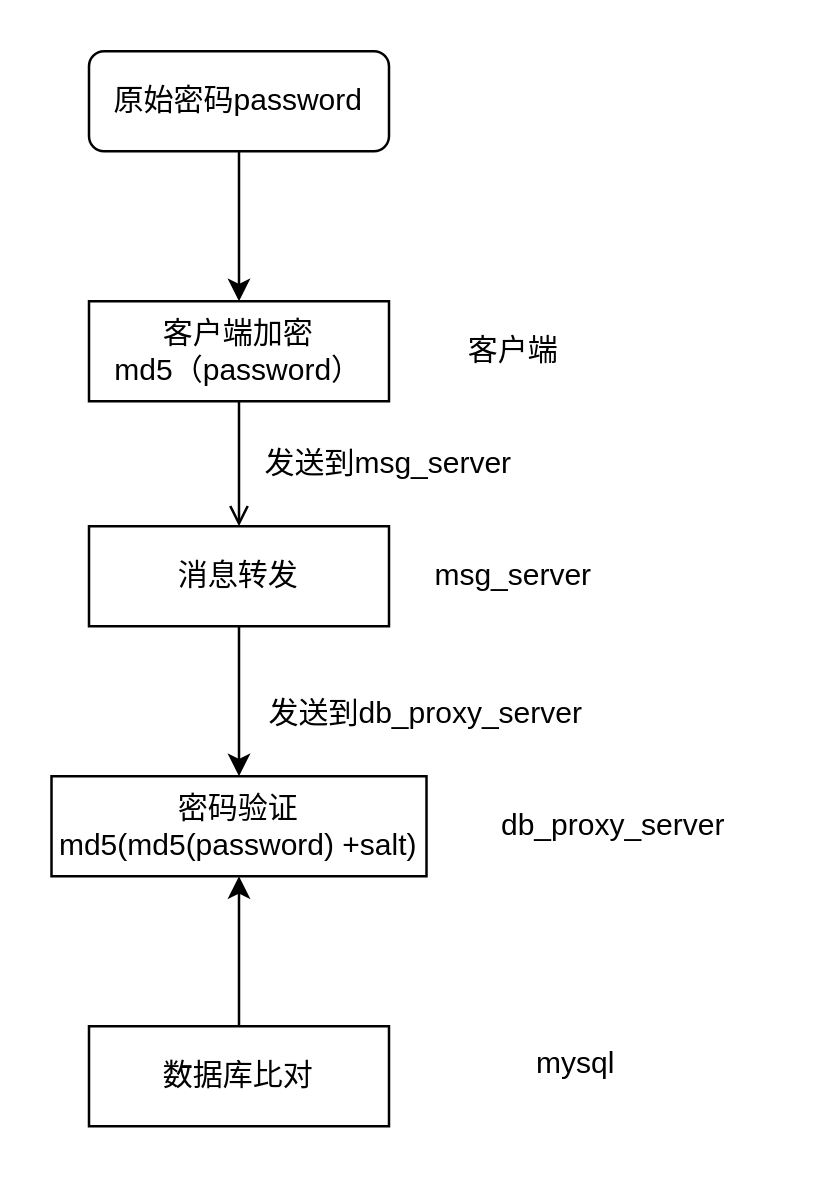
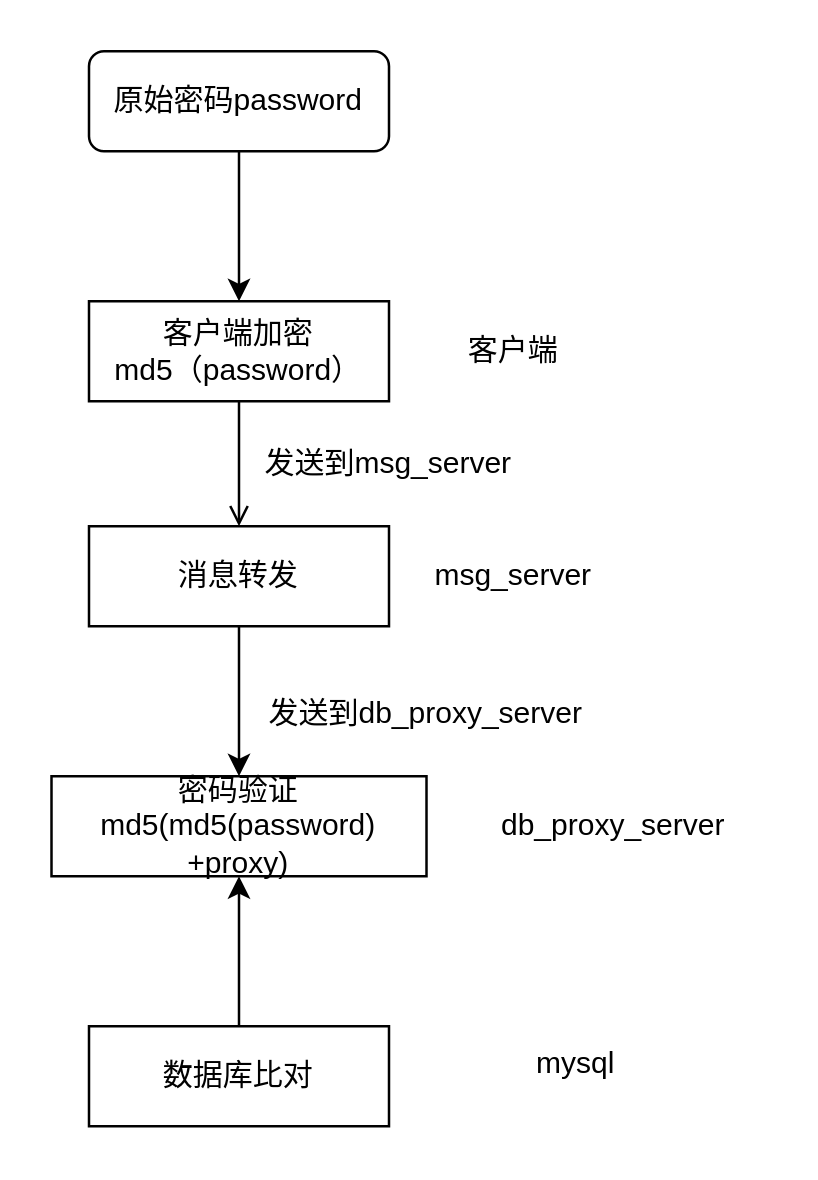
(239, 826) -> (239, 826)
